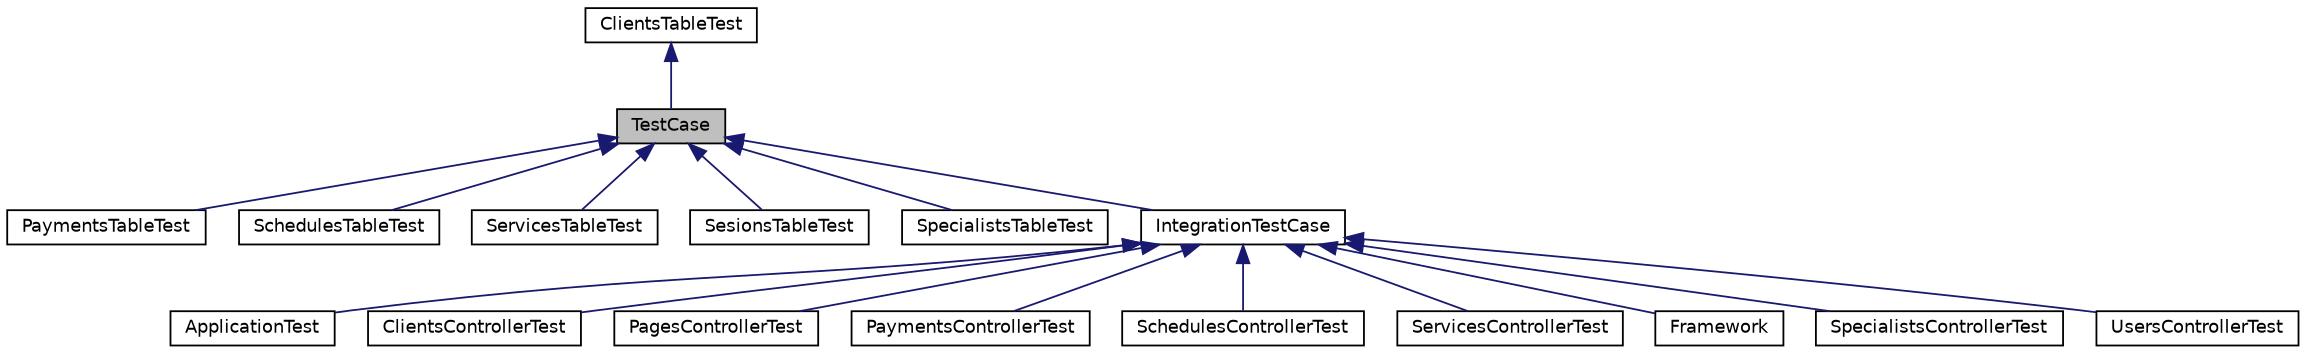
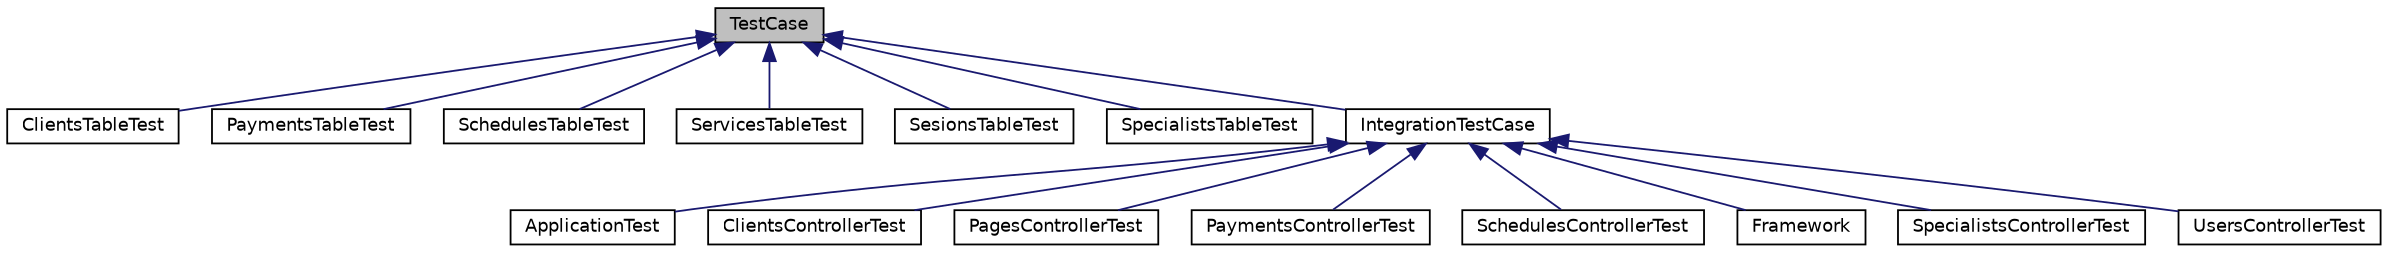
(671, 85) -> (437, 73)
(1510, 328) -> none
